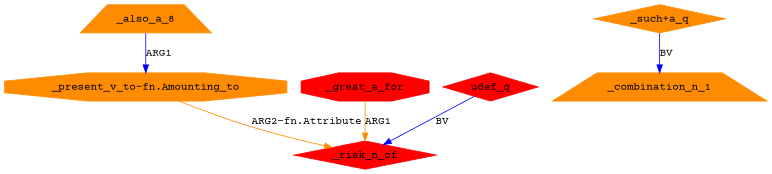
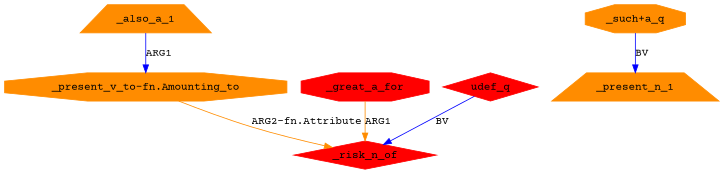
(146, 19) -> (146, 19)
(660, 19) -> (635, 19)
(660, 87) -> (635, 87)
